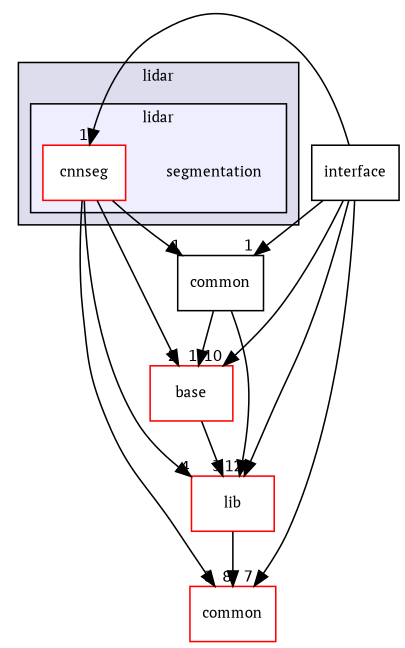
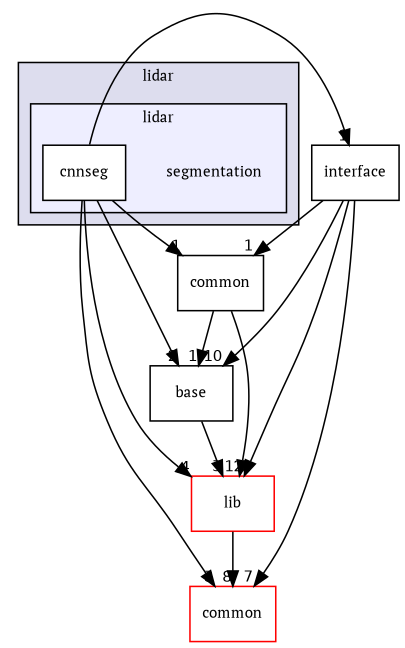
(226, 15) -> (210, 14)
(84, 173) -> (84, 173)
(191, 393) -> (191, 393)
